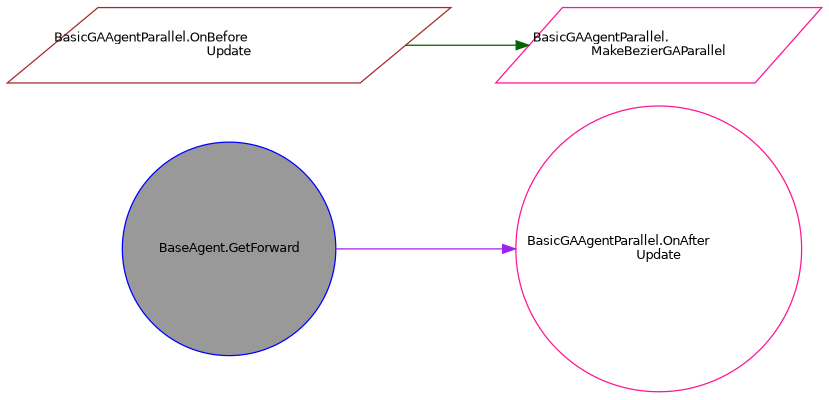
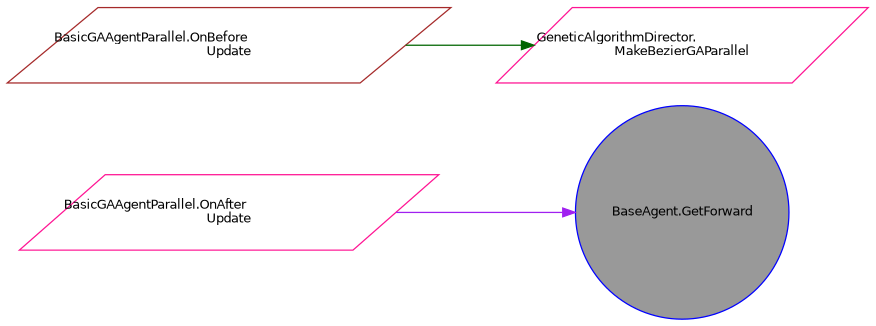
(659, 45) -> (682, 45)
(419, 249) -> (479, 212)
(659, 249) -> (229, 212)
